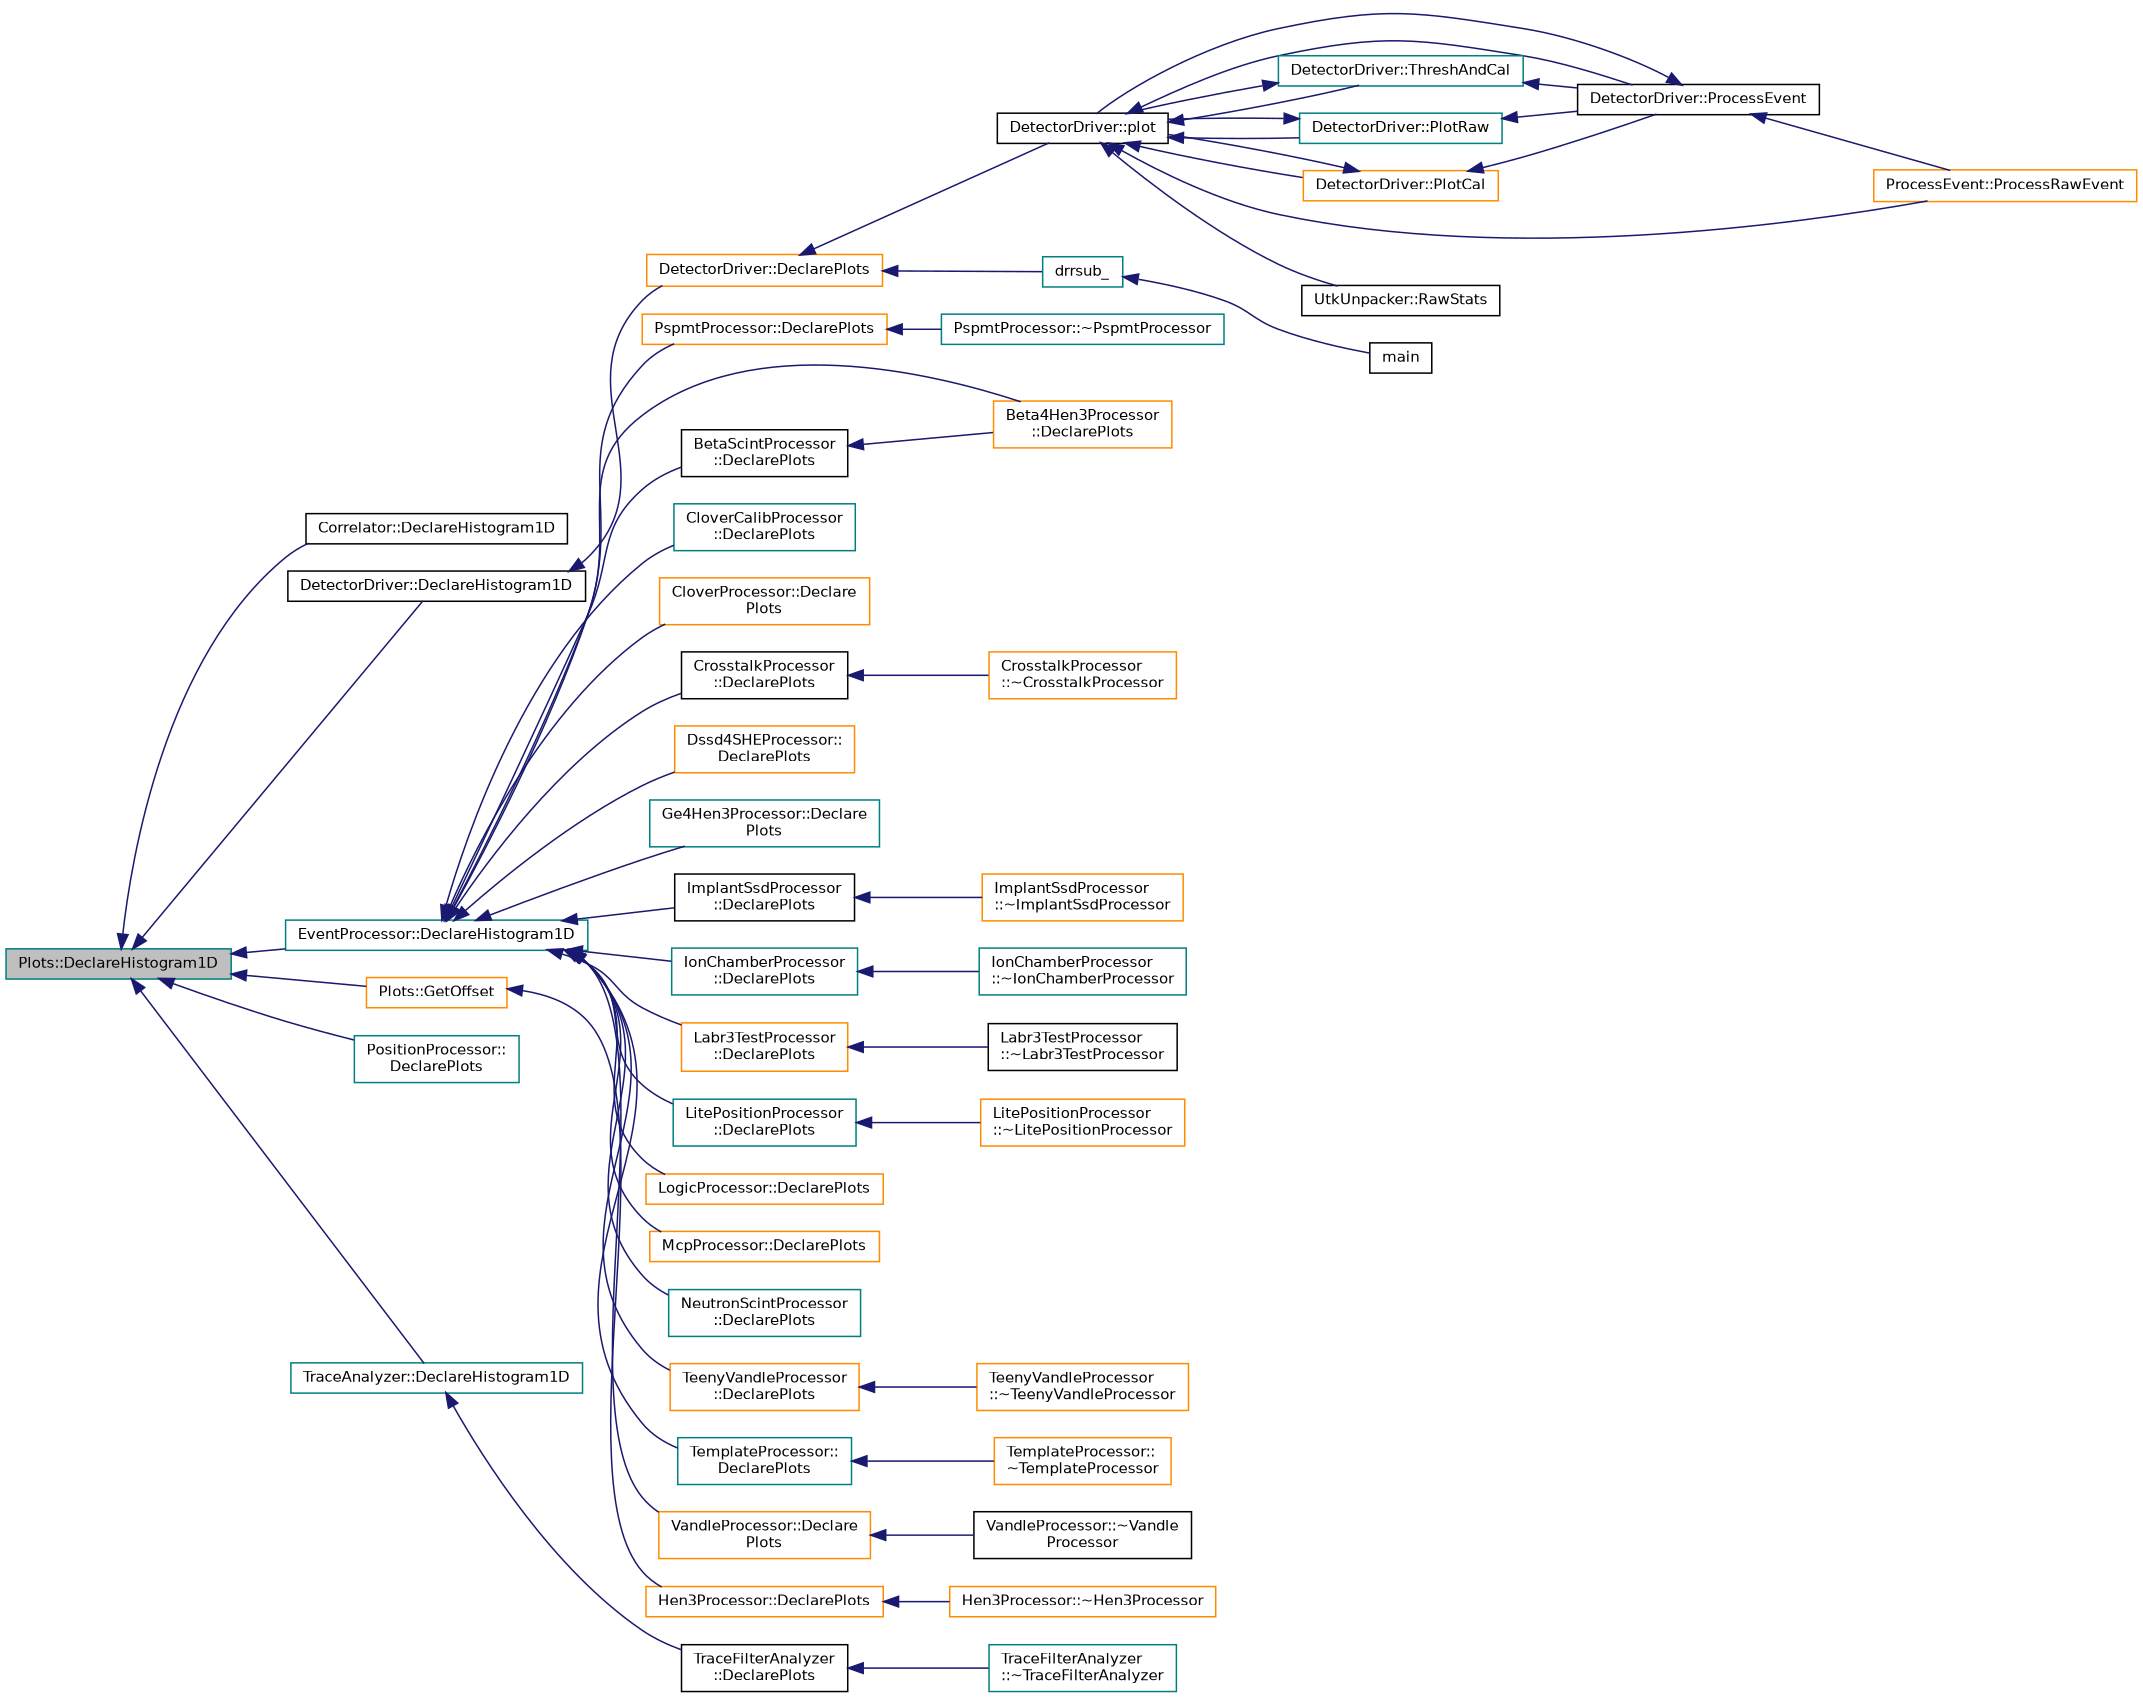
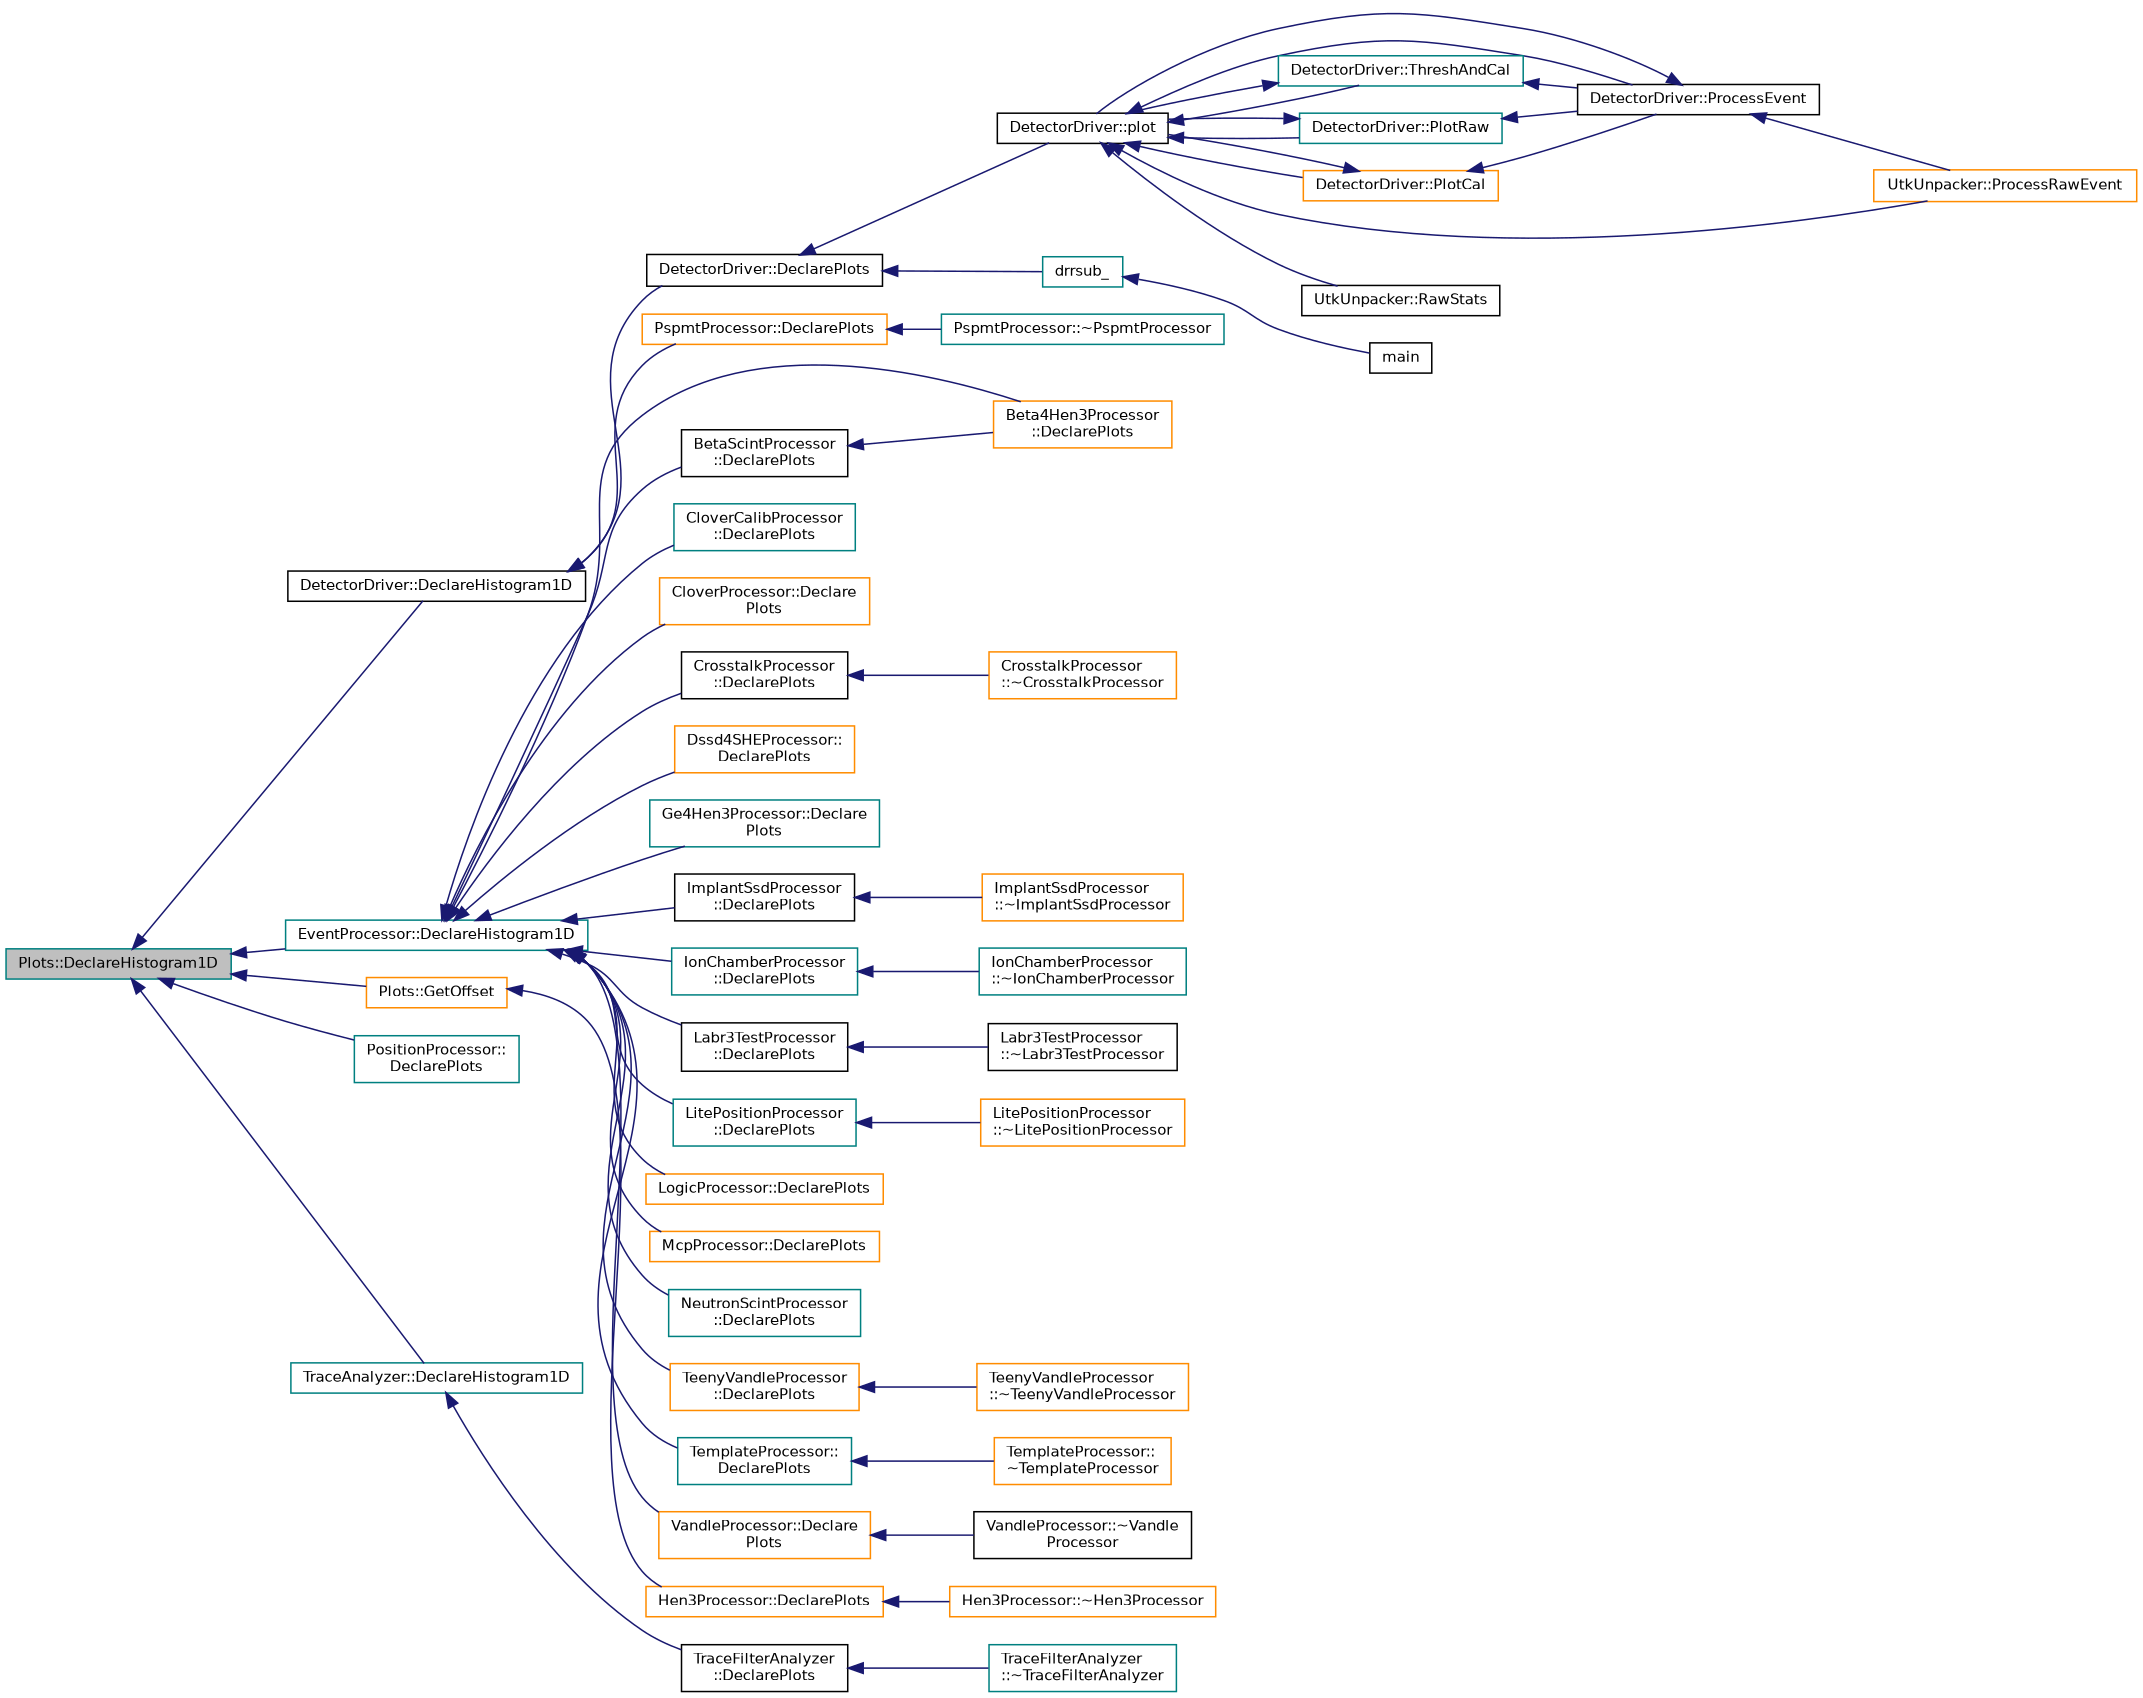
(2005, 186) -> (2005, 186)
(765, 270) -> (765, 270)
(437, 529) -> none
(584, 625) -> (622, 396)
(765, 1047) -> (765, 1047)
